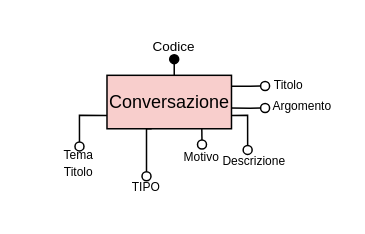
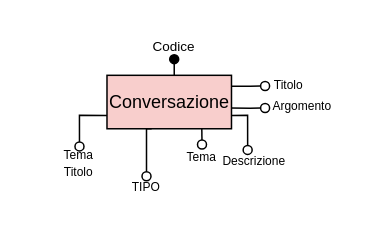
(202, 155) -> (202, 155)
